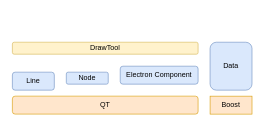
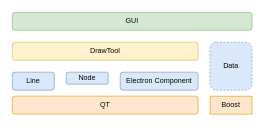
none -> (132, 21)
(105, 48) -> (105, 51)
(231, 66) -> (231, 66)
(159, 75) -> (159, 81)
